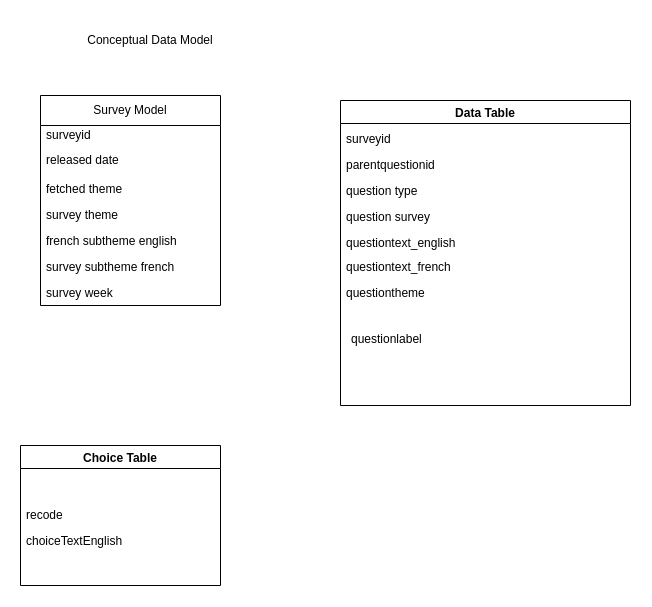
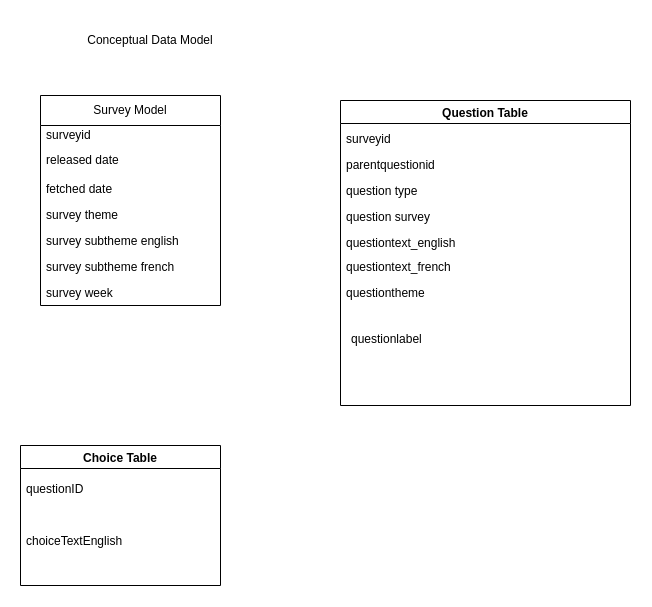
(485, 113) -> (485, 113)
(89, 190) -> (85, 190)
(118, 242) -> (118, 242)
none -> (81, 489)
(51, 515) -> none
